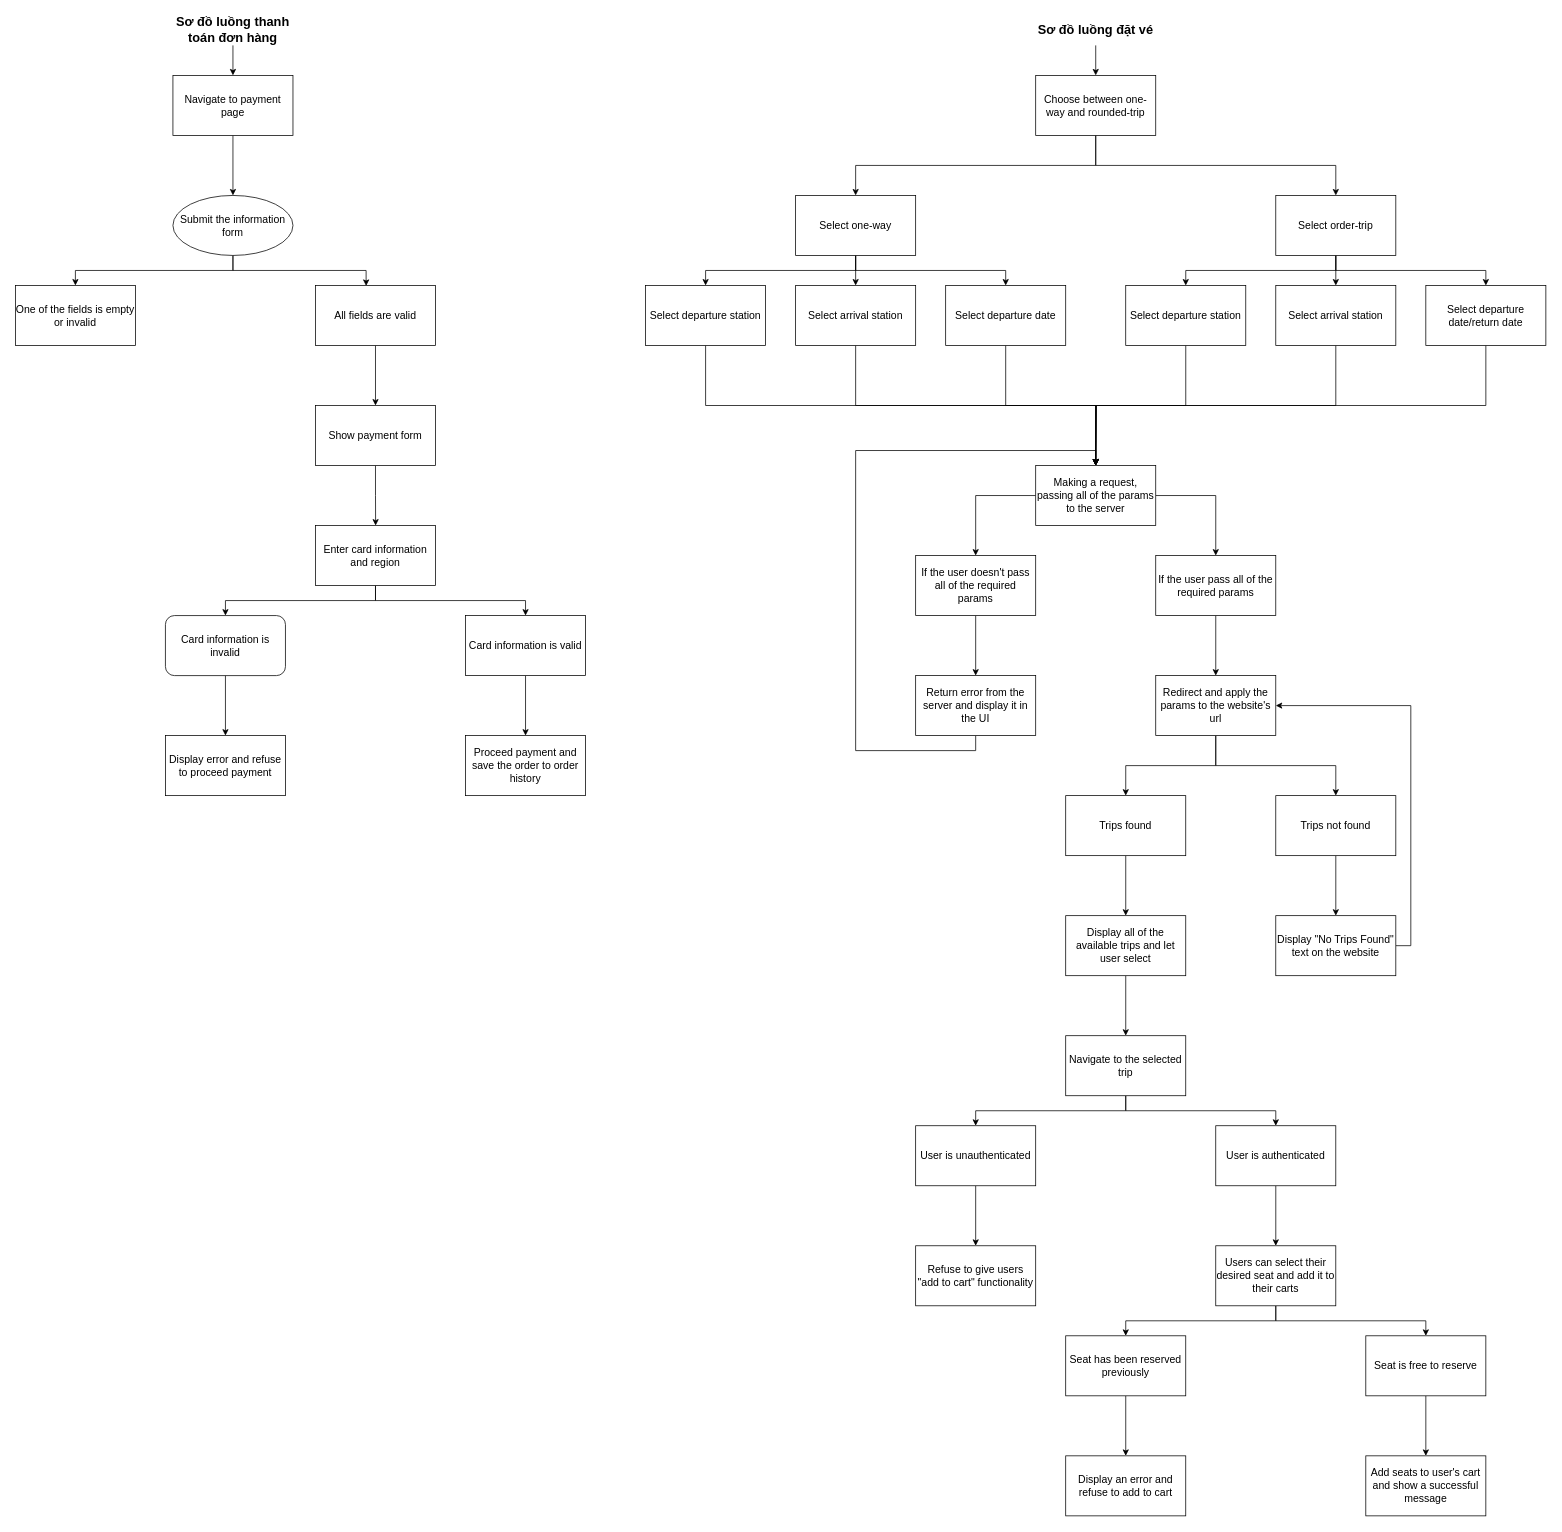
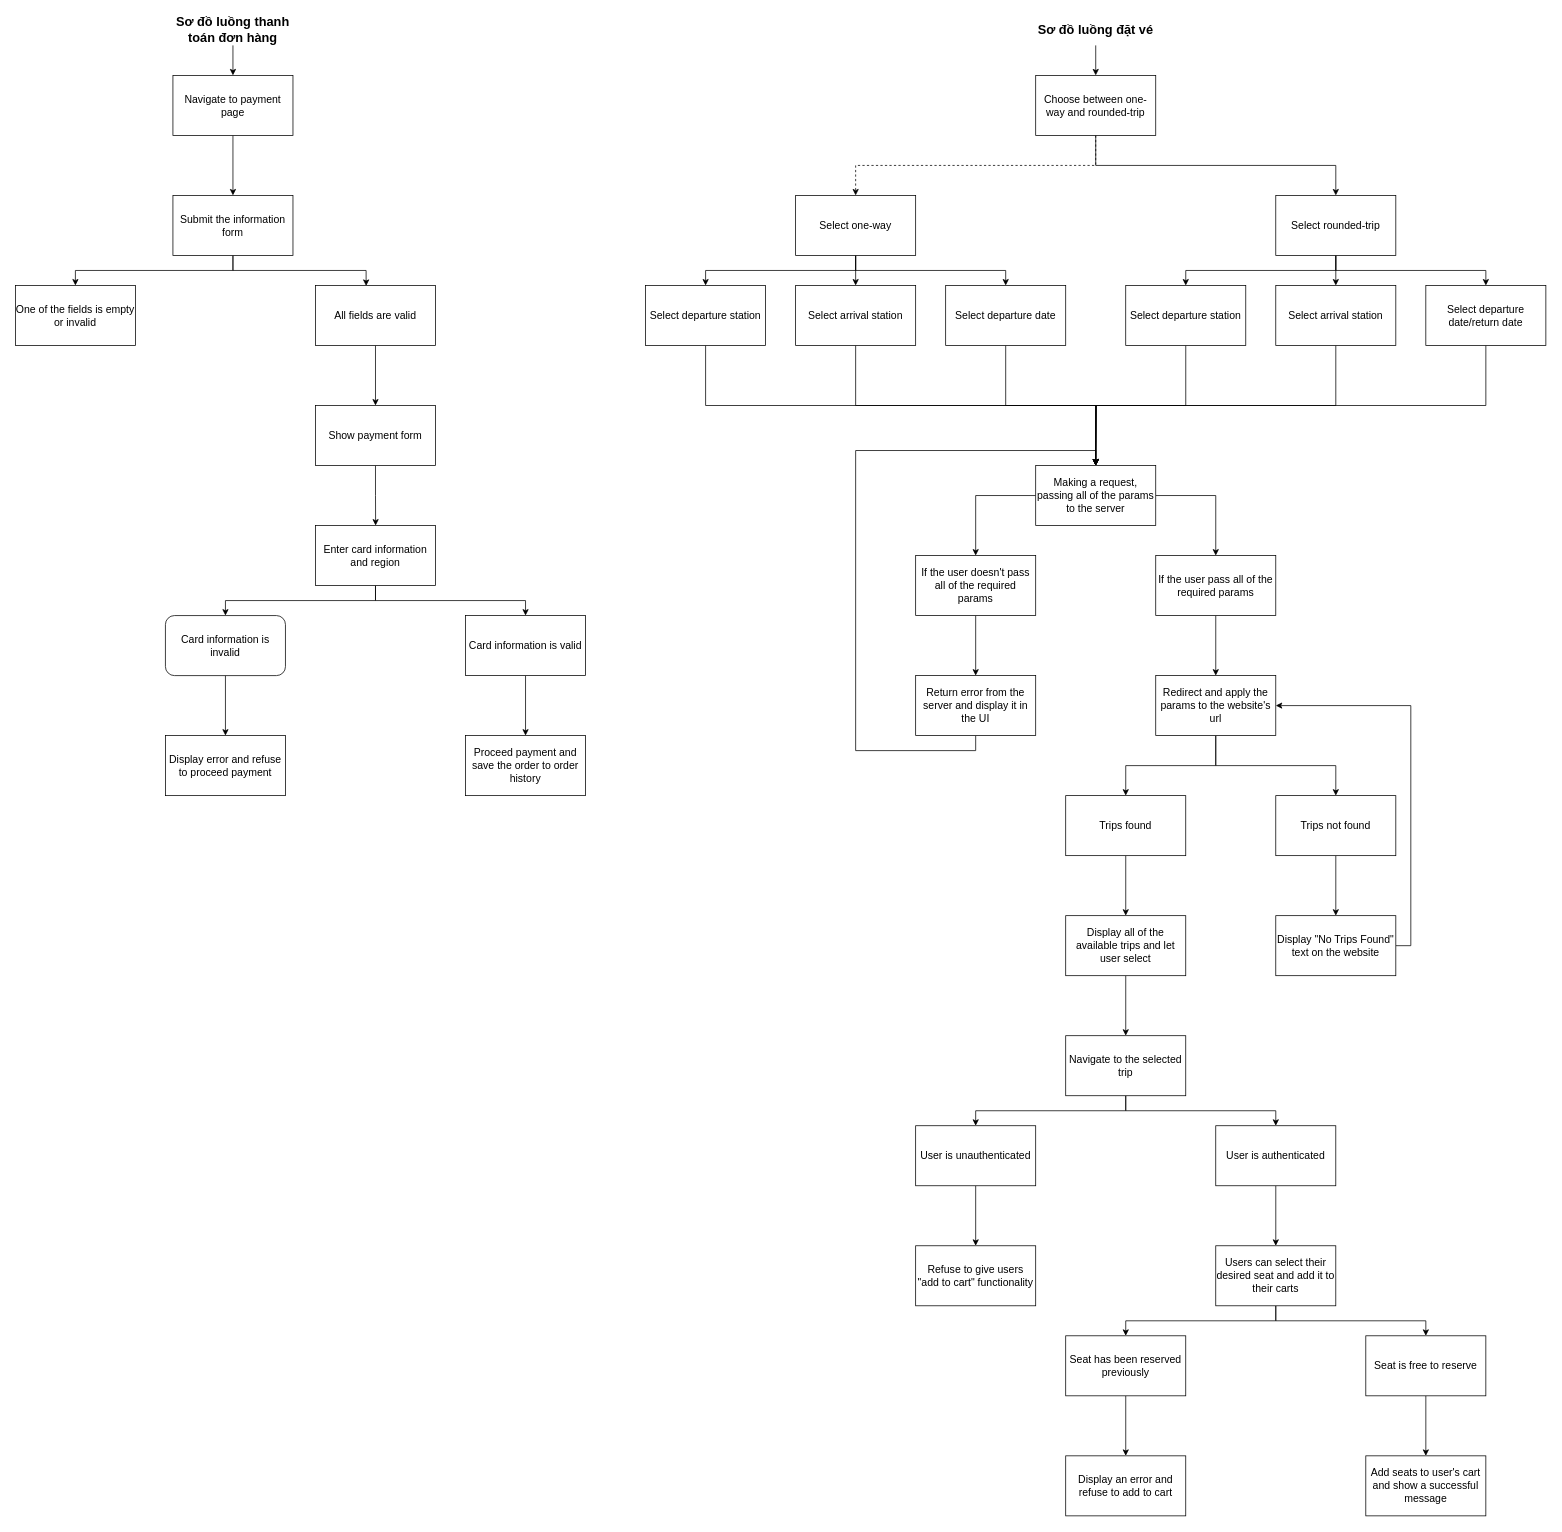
(963, 165) -> (963, 165)
(233, 225) -> (233, 225)
(1335, 225) -> (1335, 225)
